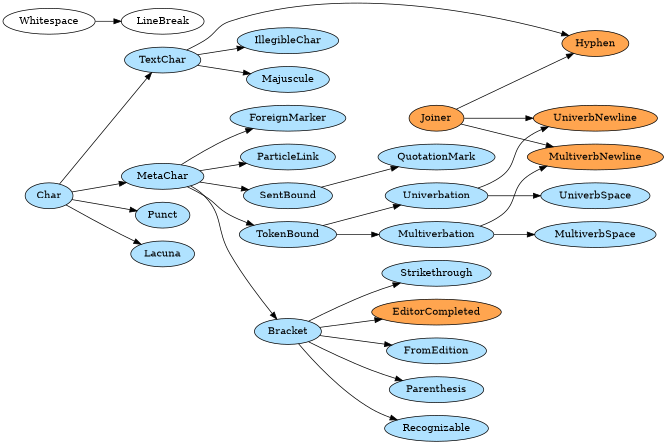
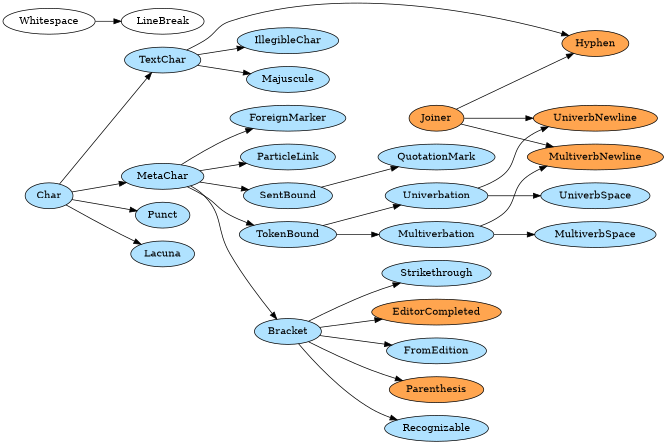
(437, 390) -> (437, 390)
